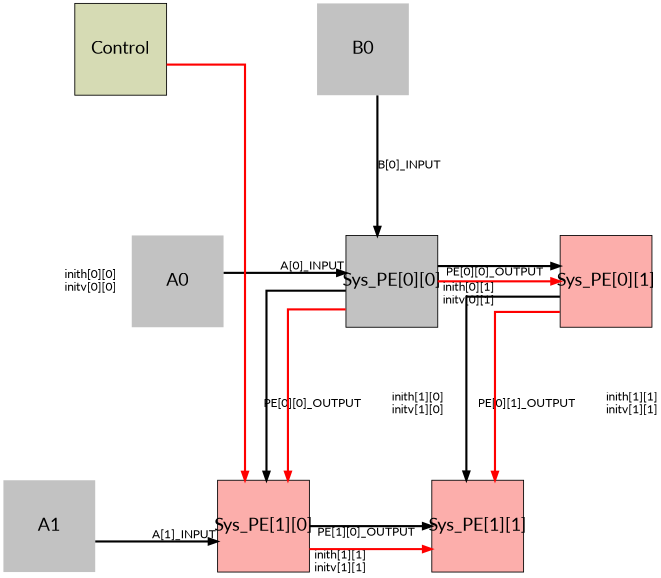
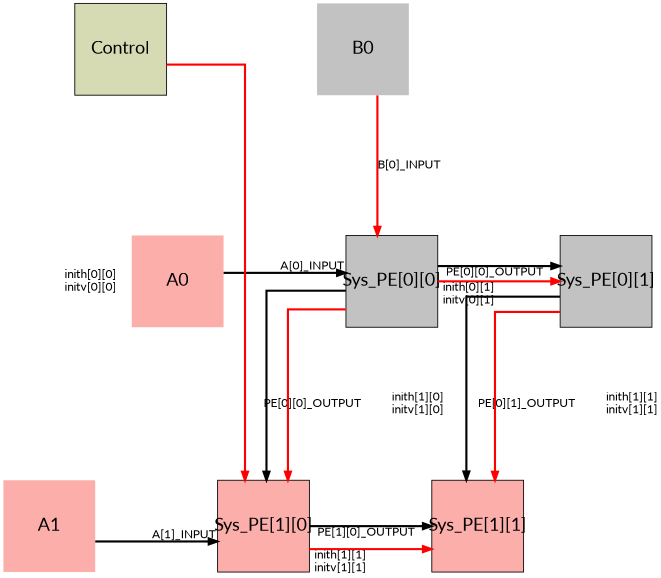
(377, 161) -> (377, 161)
(178, 281) -> (178, 281)
(606, 281) -> (606, 281)
(49, 526) -> (49, 526)
